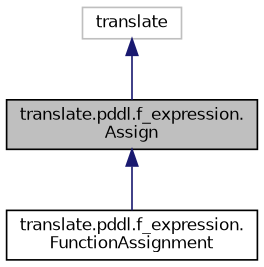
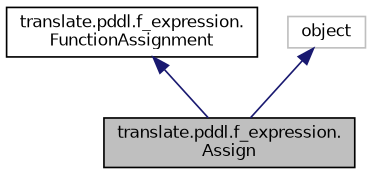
(132, 23) -> (327, 32)
(132, 188) -> (186, 94)
